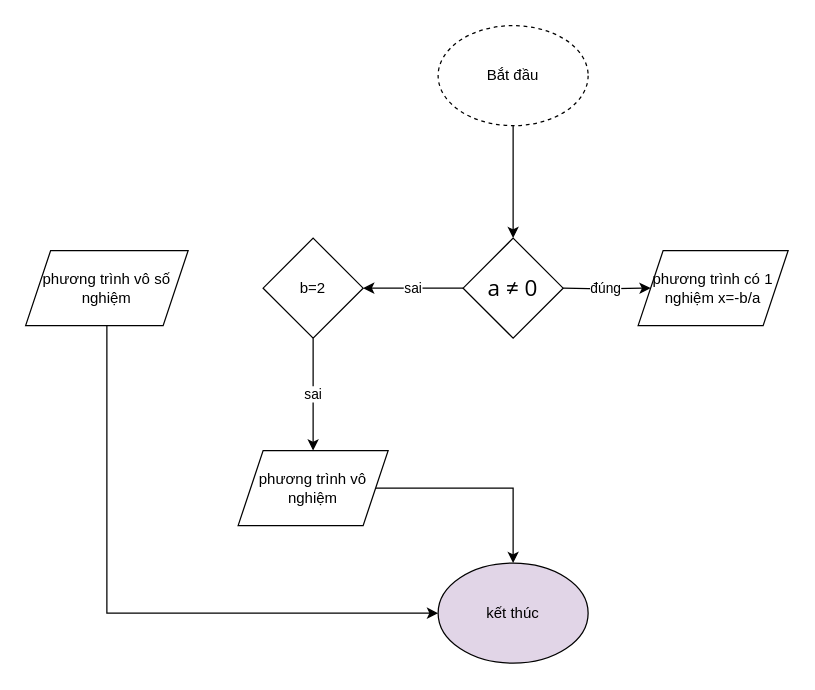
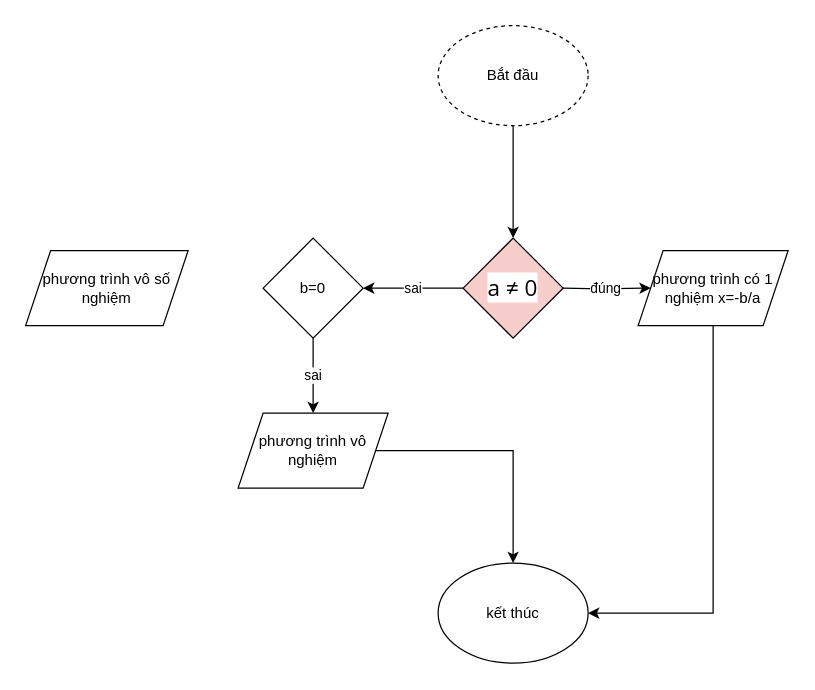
(313, 288) -> (313, 288)
(513, 288) -> (513, 288)
(313, 488) -> (313, 451)
none -> (713, 528)
(125, 613) -> none
(513, 613) -> (513, 613)
